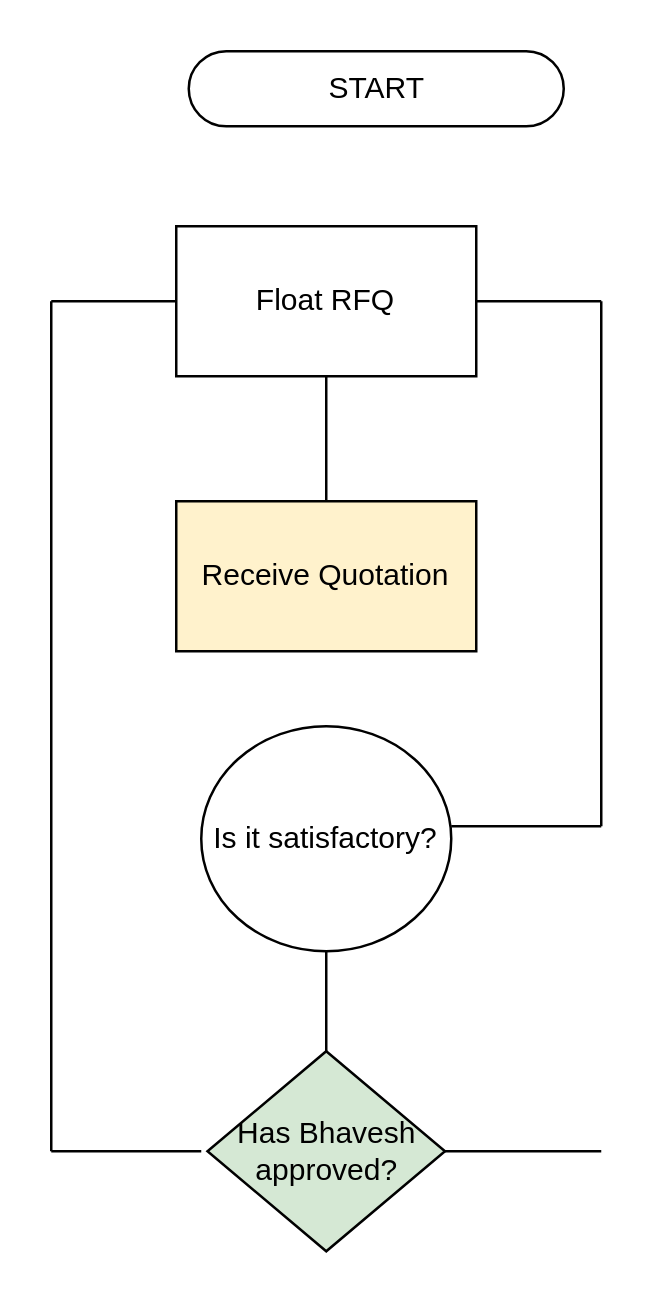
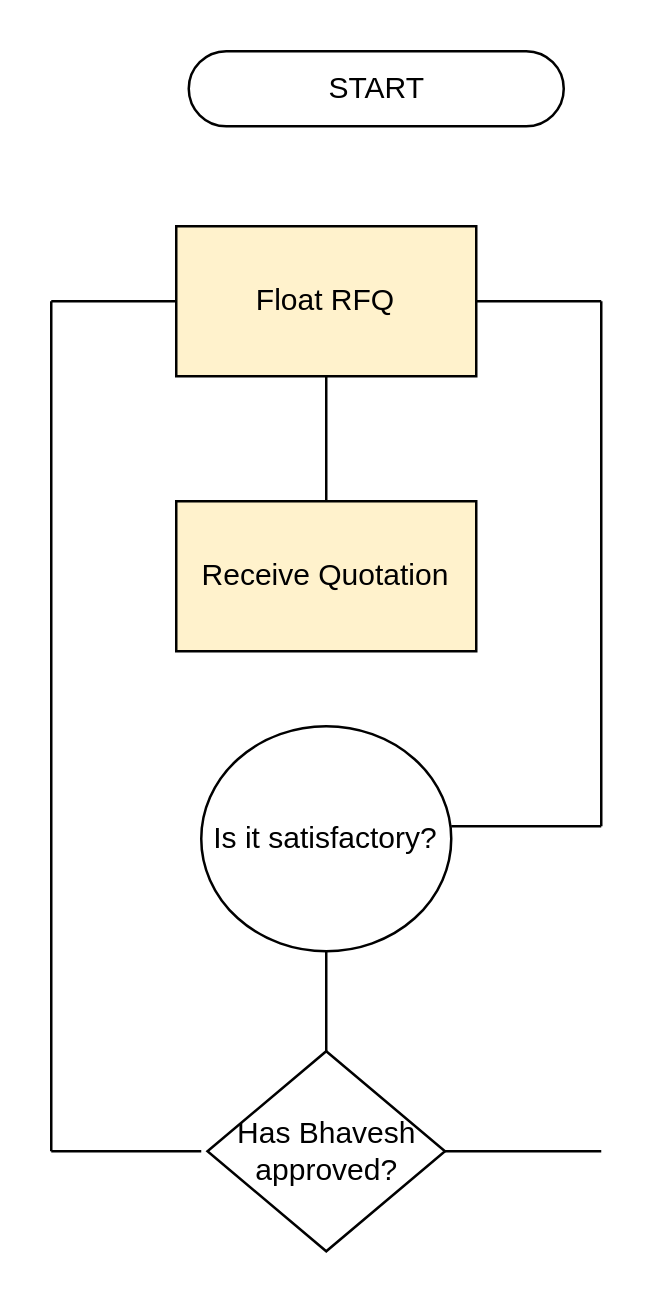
(326, 301) -> (326, 301)
(326, 1151) -> (326, 1151)
